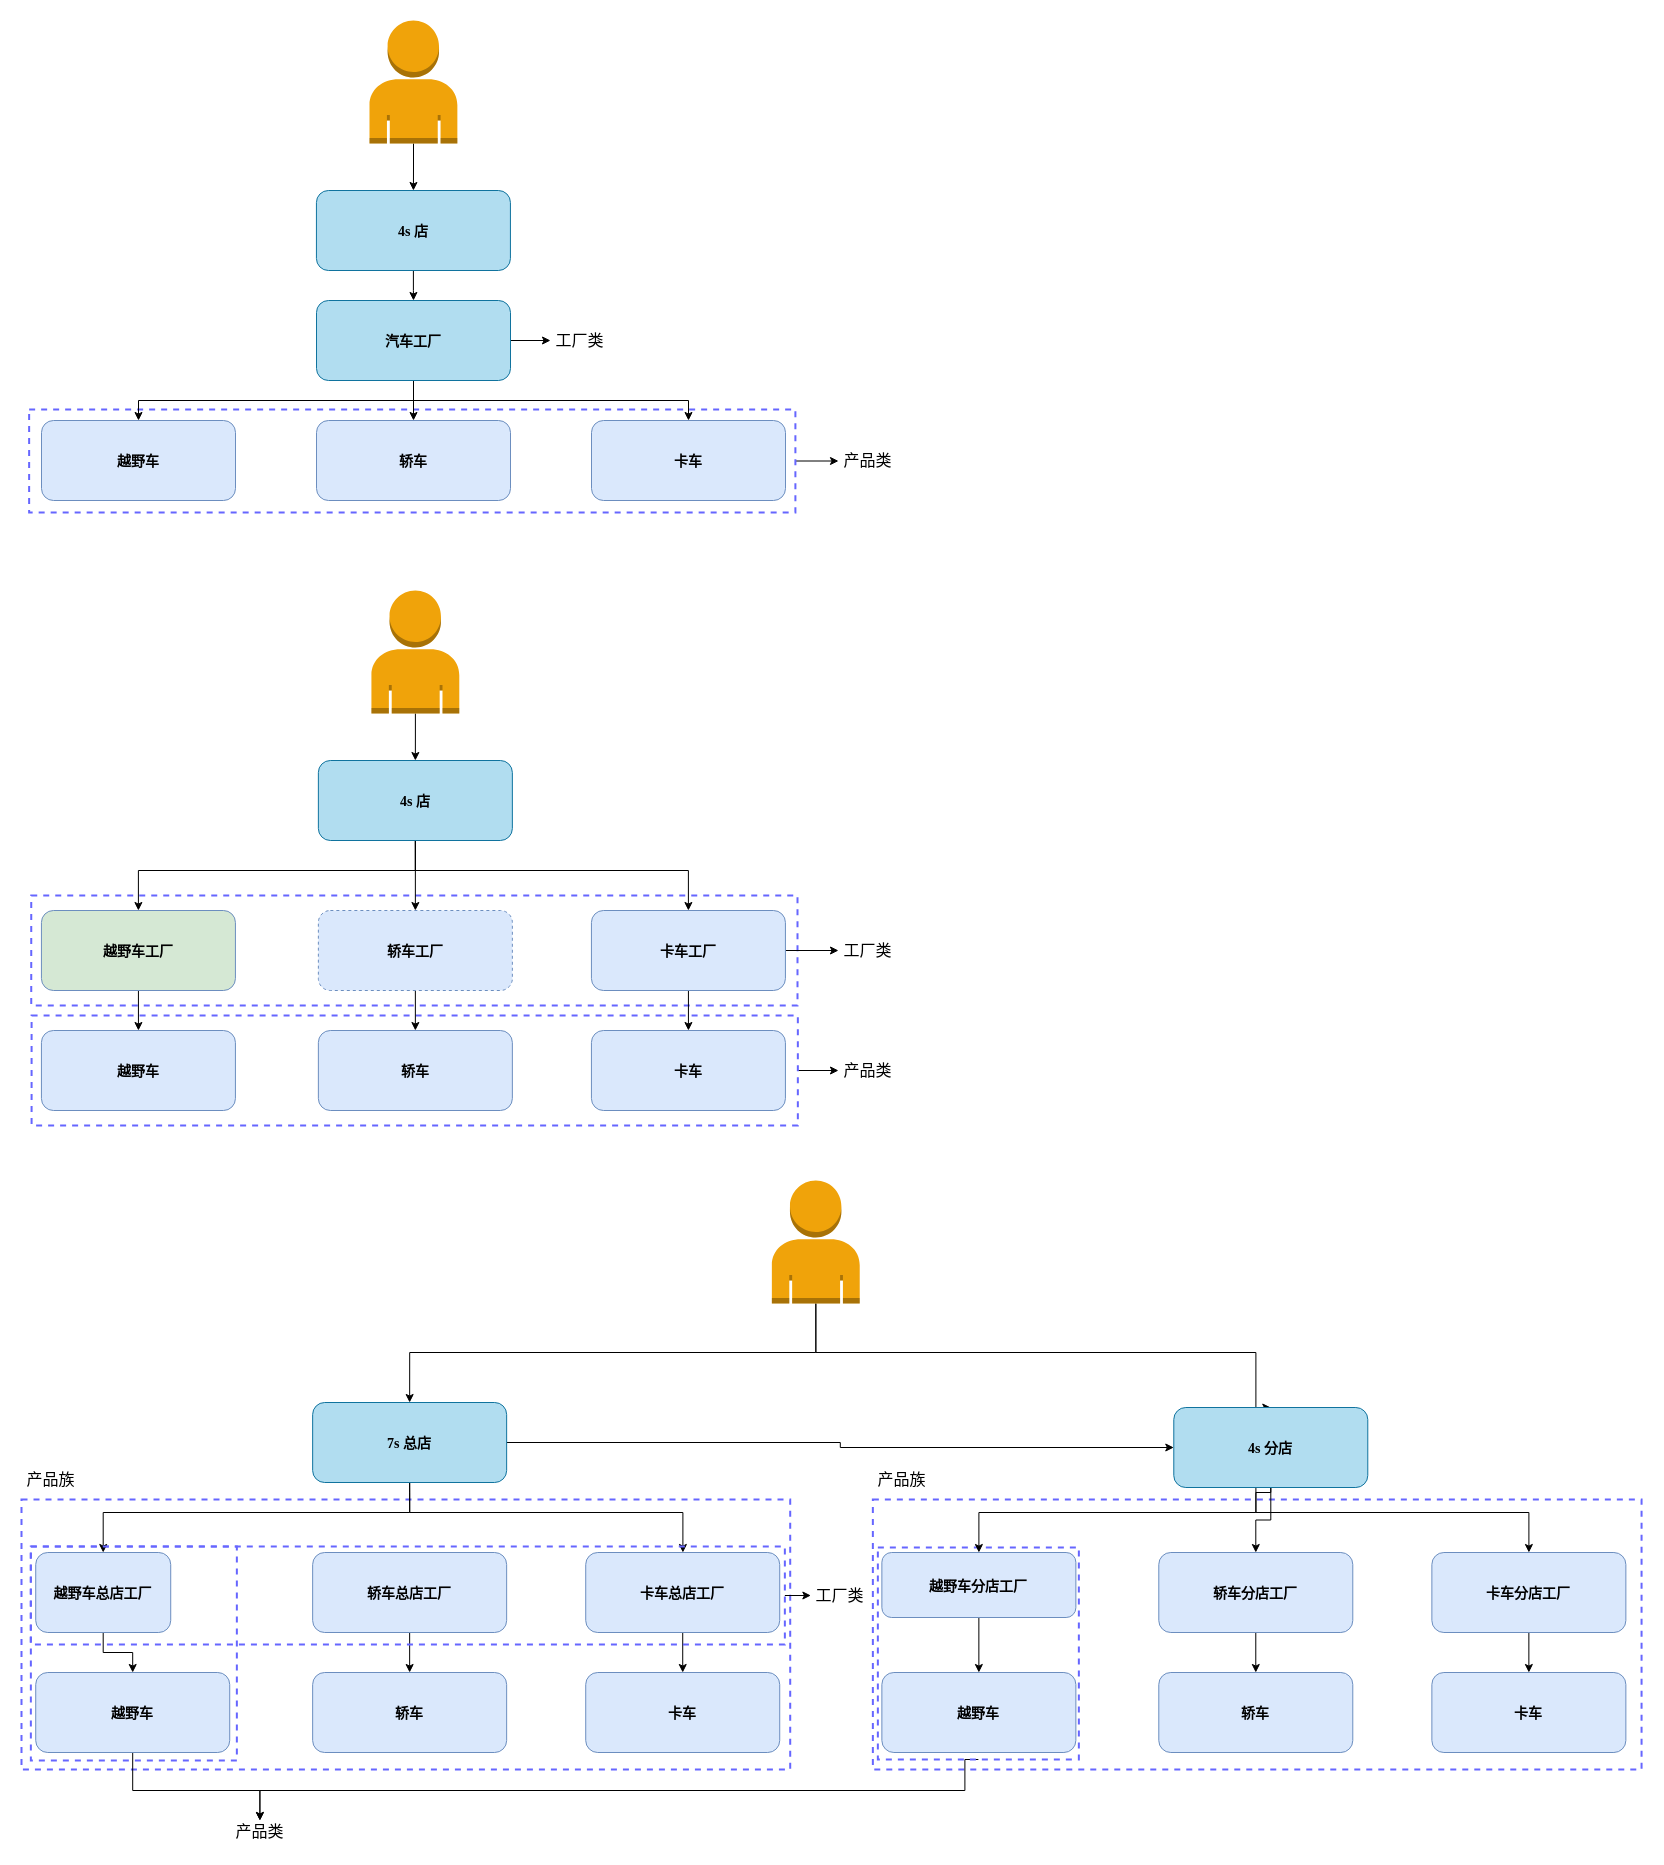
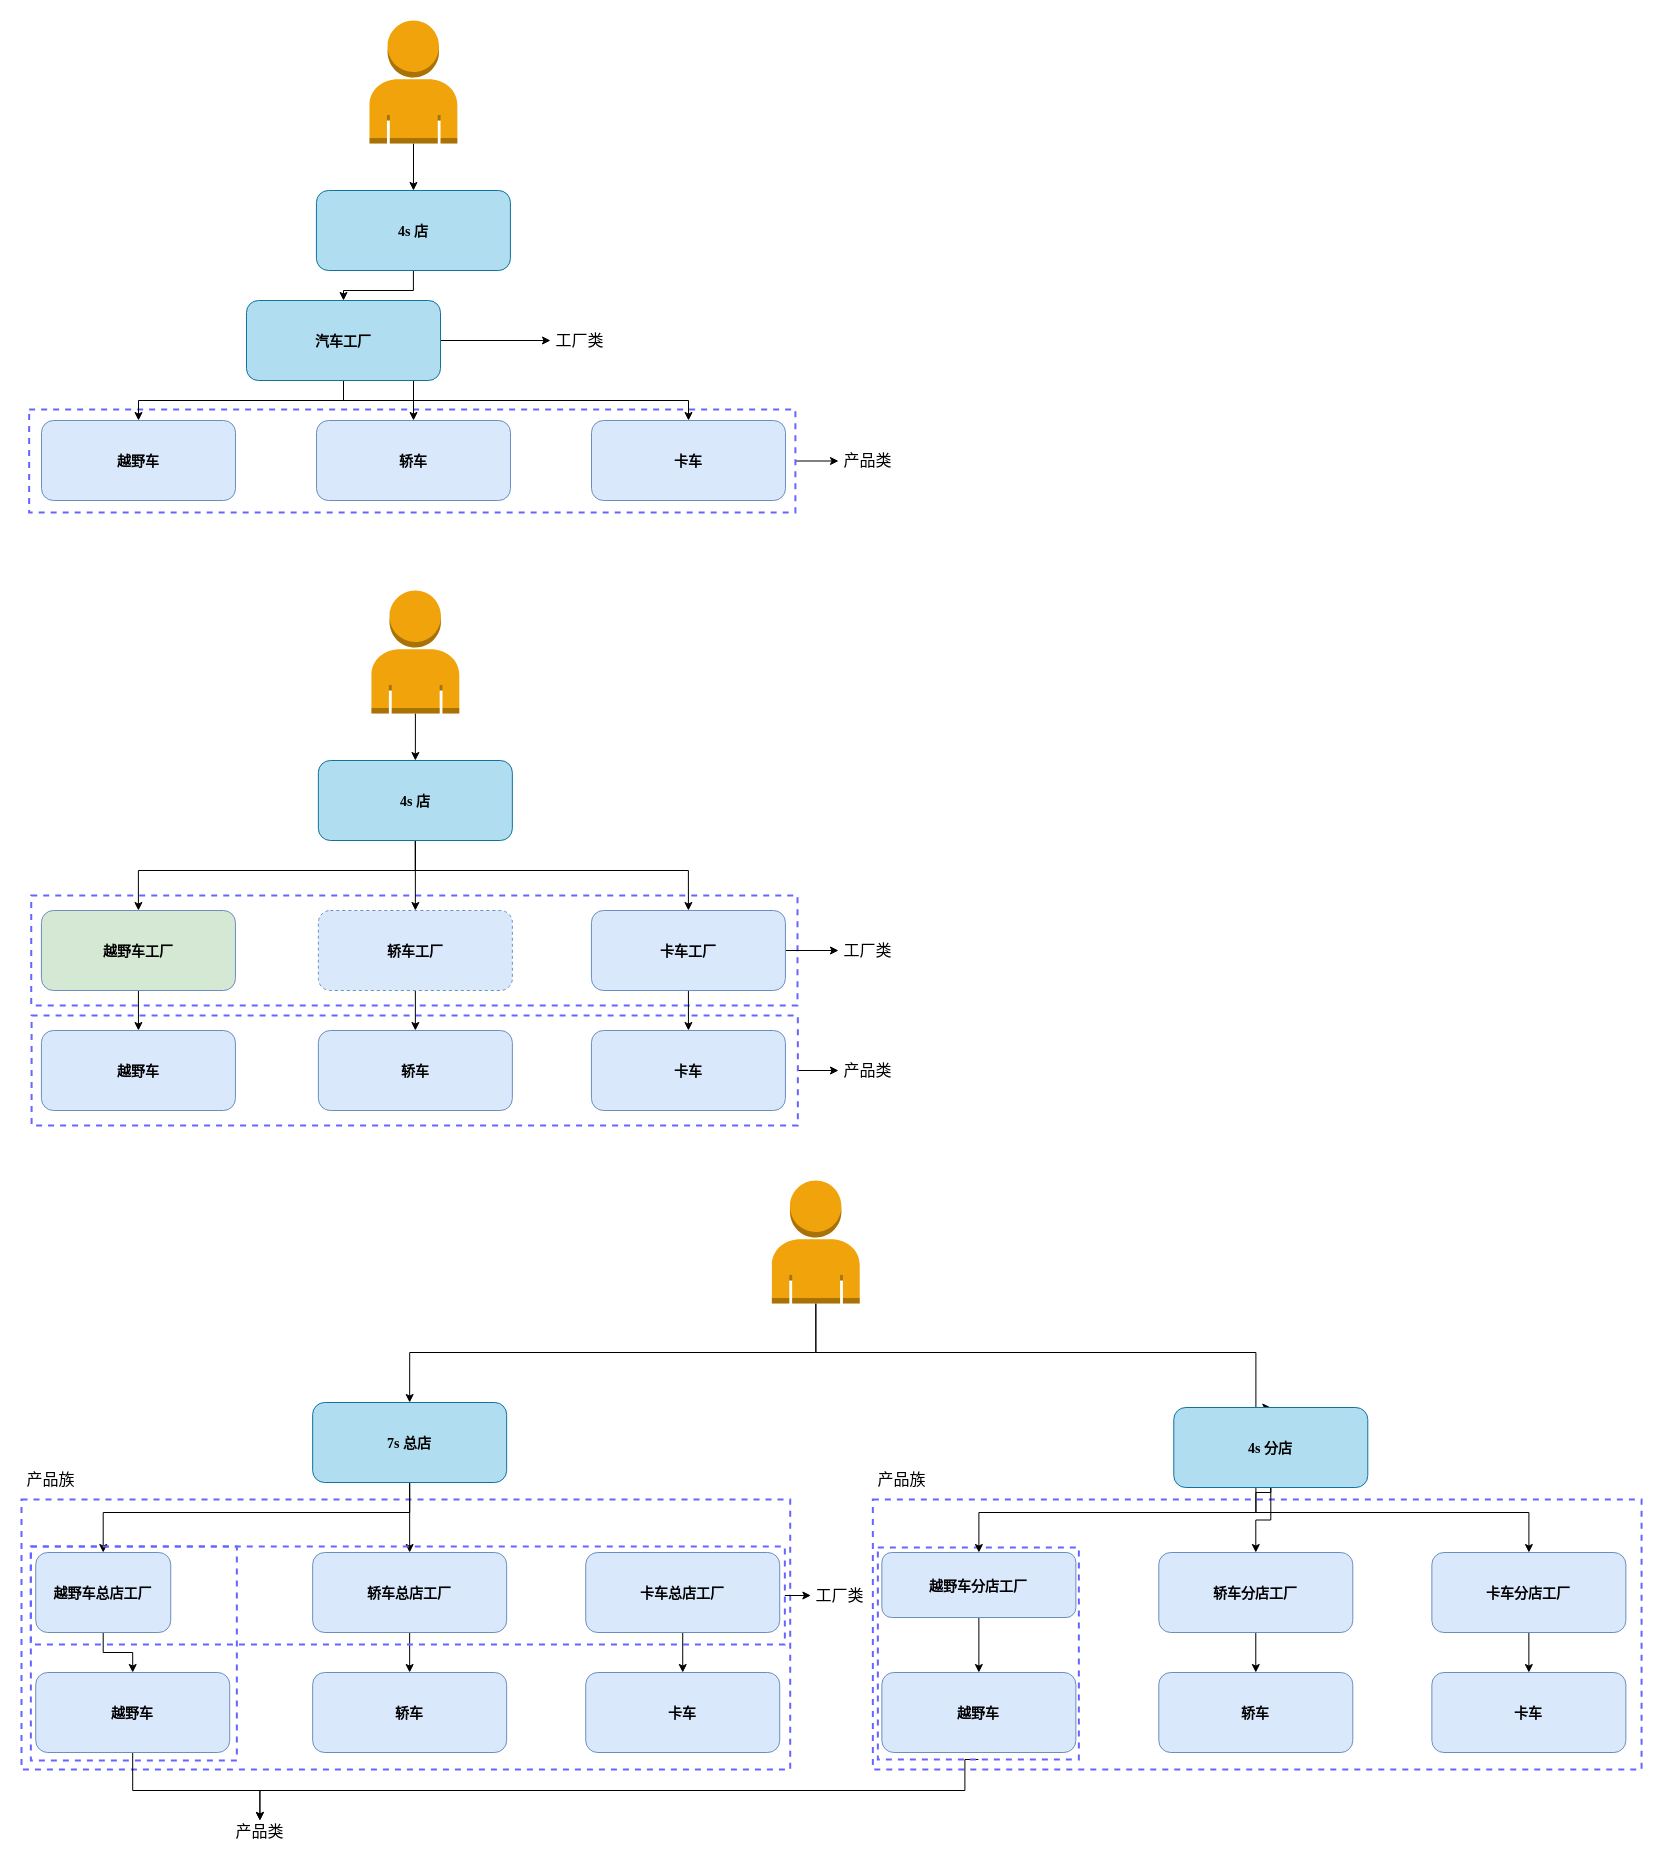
(414, 341) -> (344, 341)
(839, 1443) -> (410, 1530)
(563, 1513) -> none
